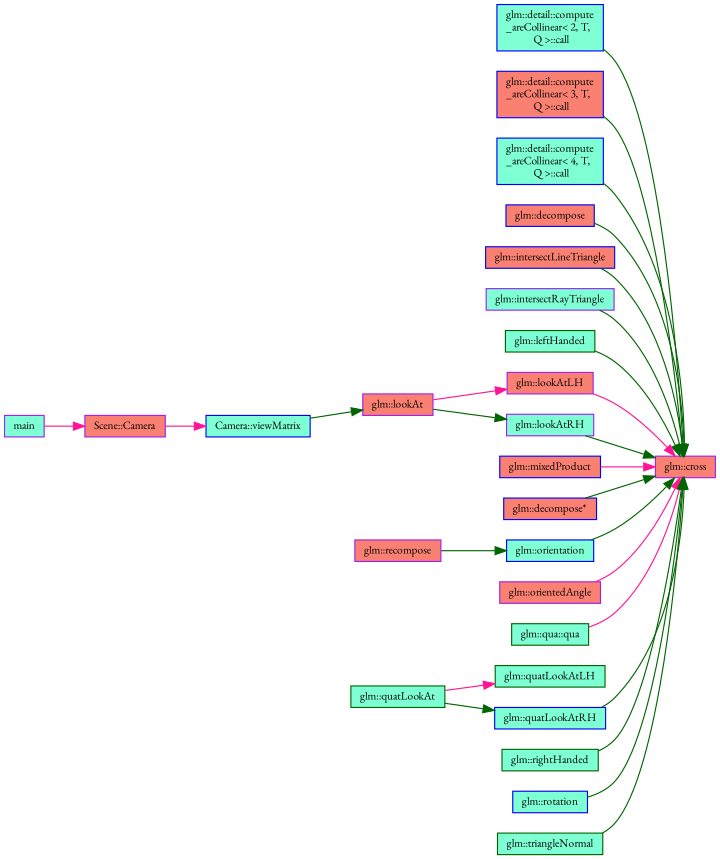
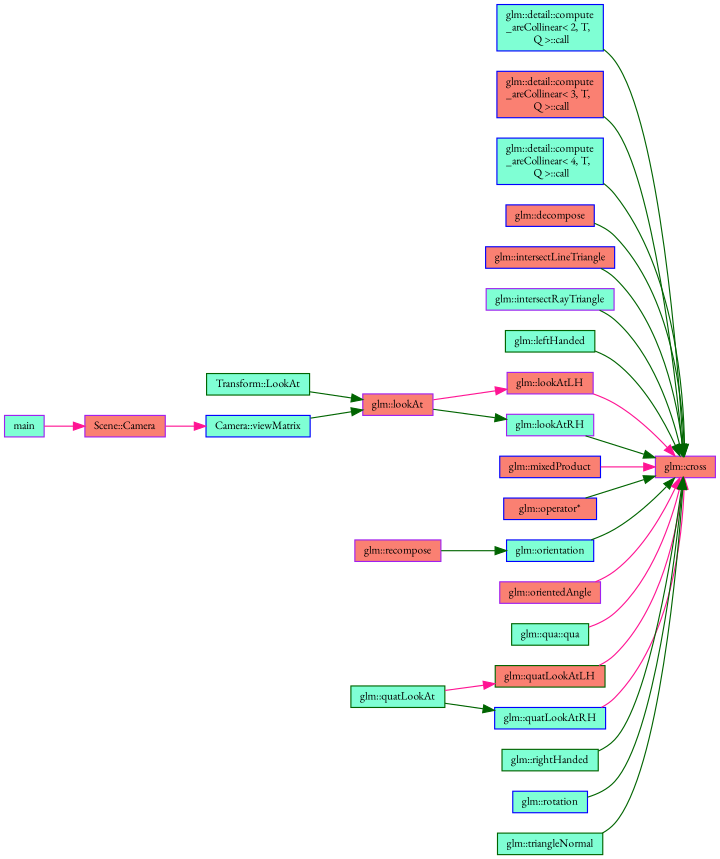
none -> (258, 384)
(550, 509) -> (550, 509)
none -> (658, 587)
(641, 663) -> (641, 663)
(550, 676) -> (550, 676)
